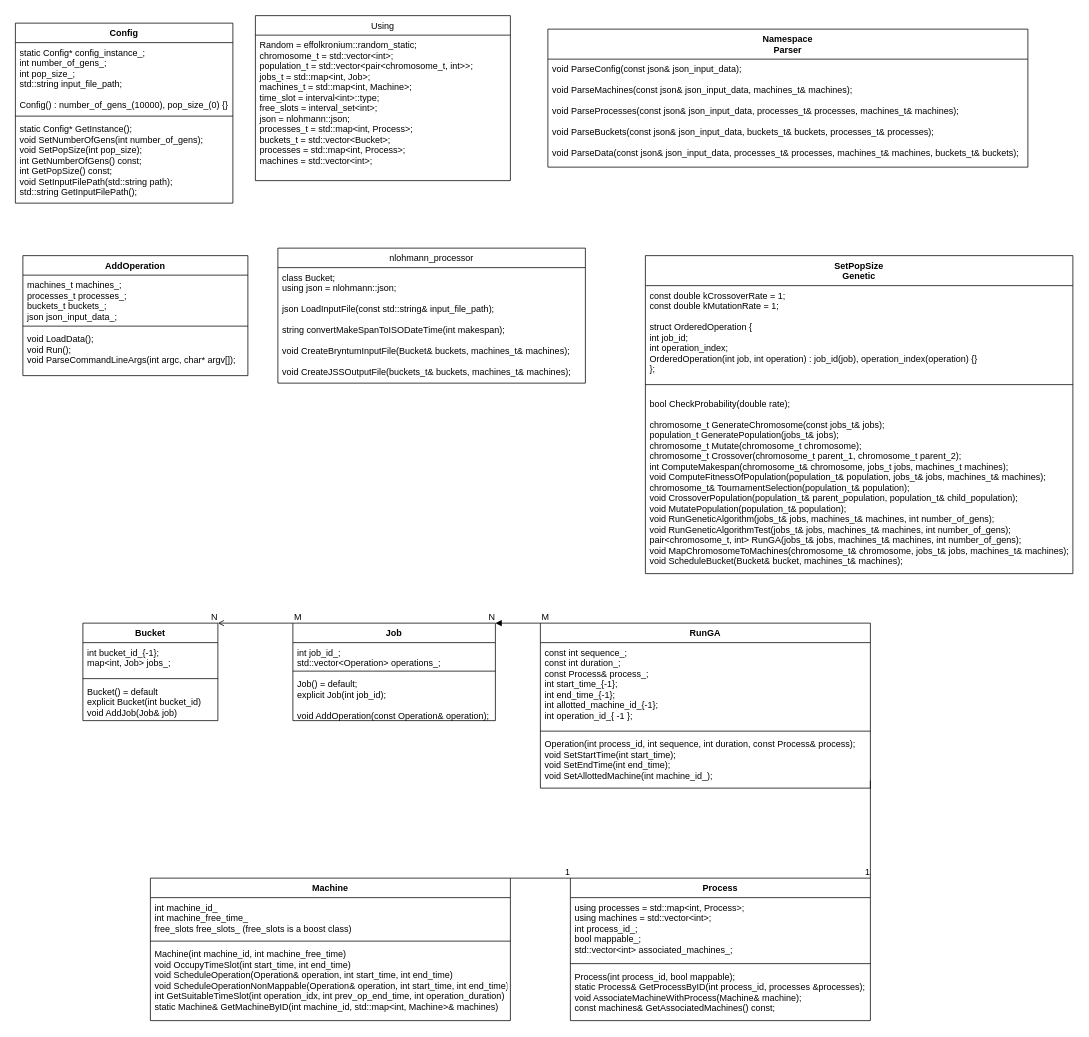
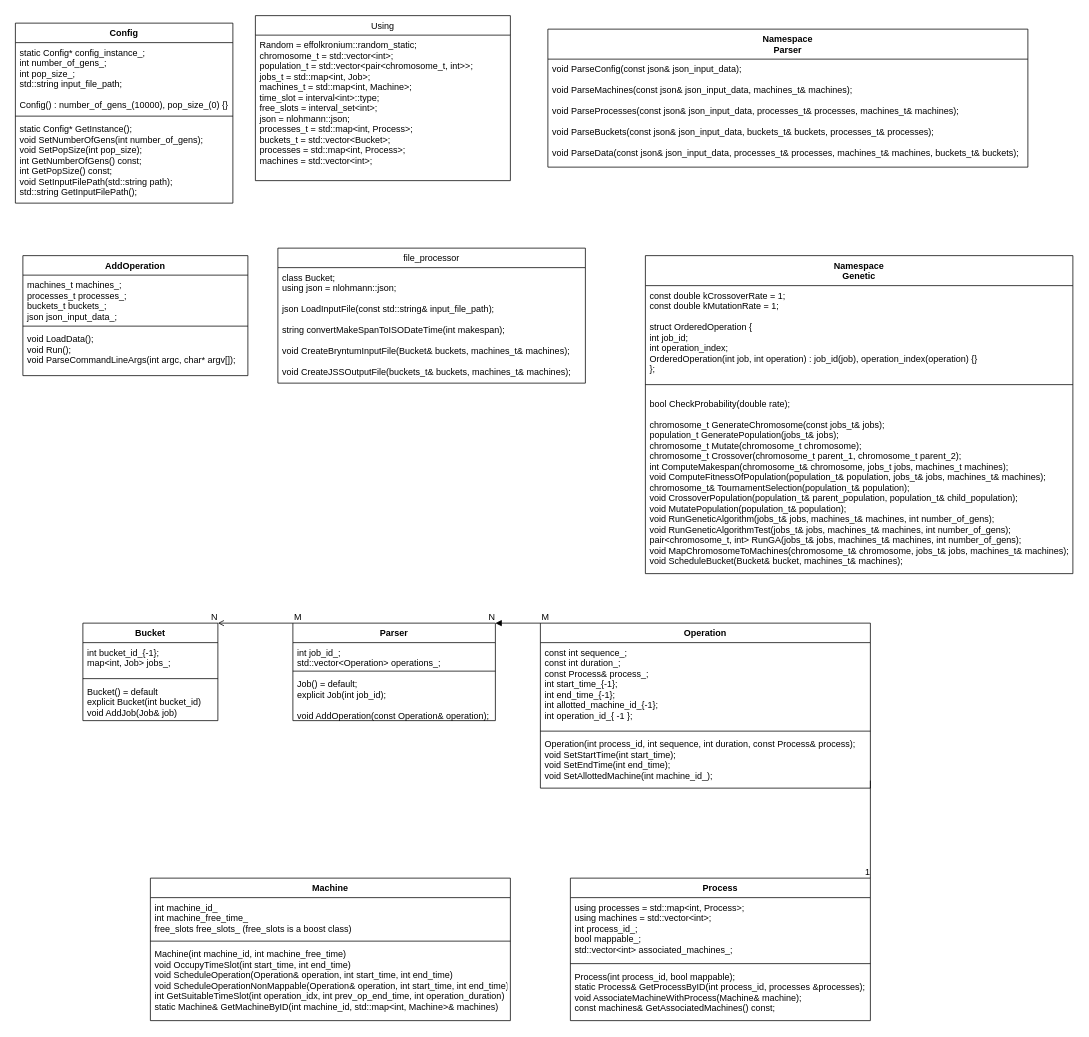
(431, 258) -> (431, 258)
(859, 266) -> (859, 266)
(394, 633) -> (394, 633)
(705, 633) -> (705, 633)
(540, 878) -> none
